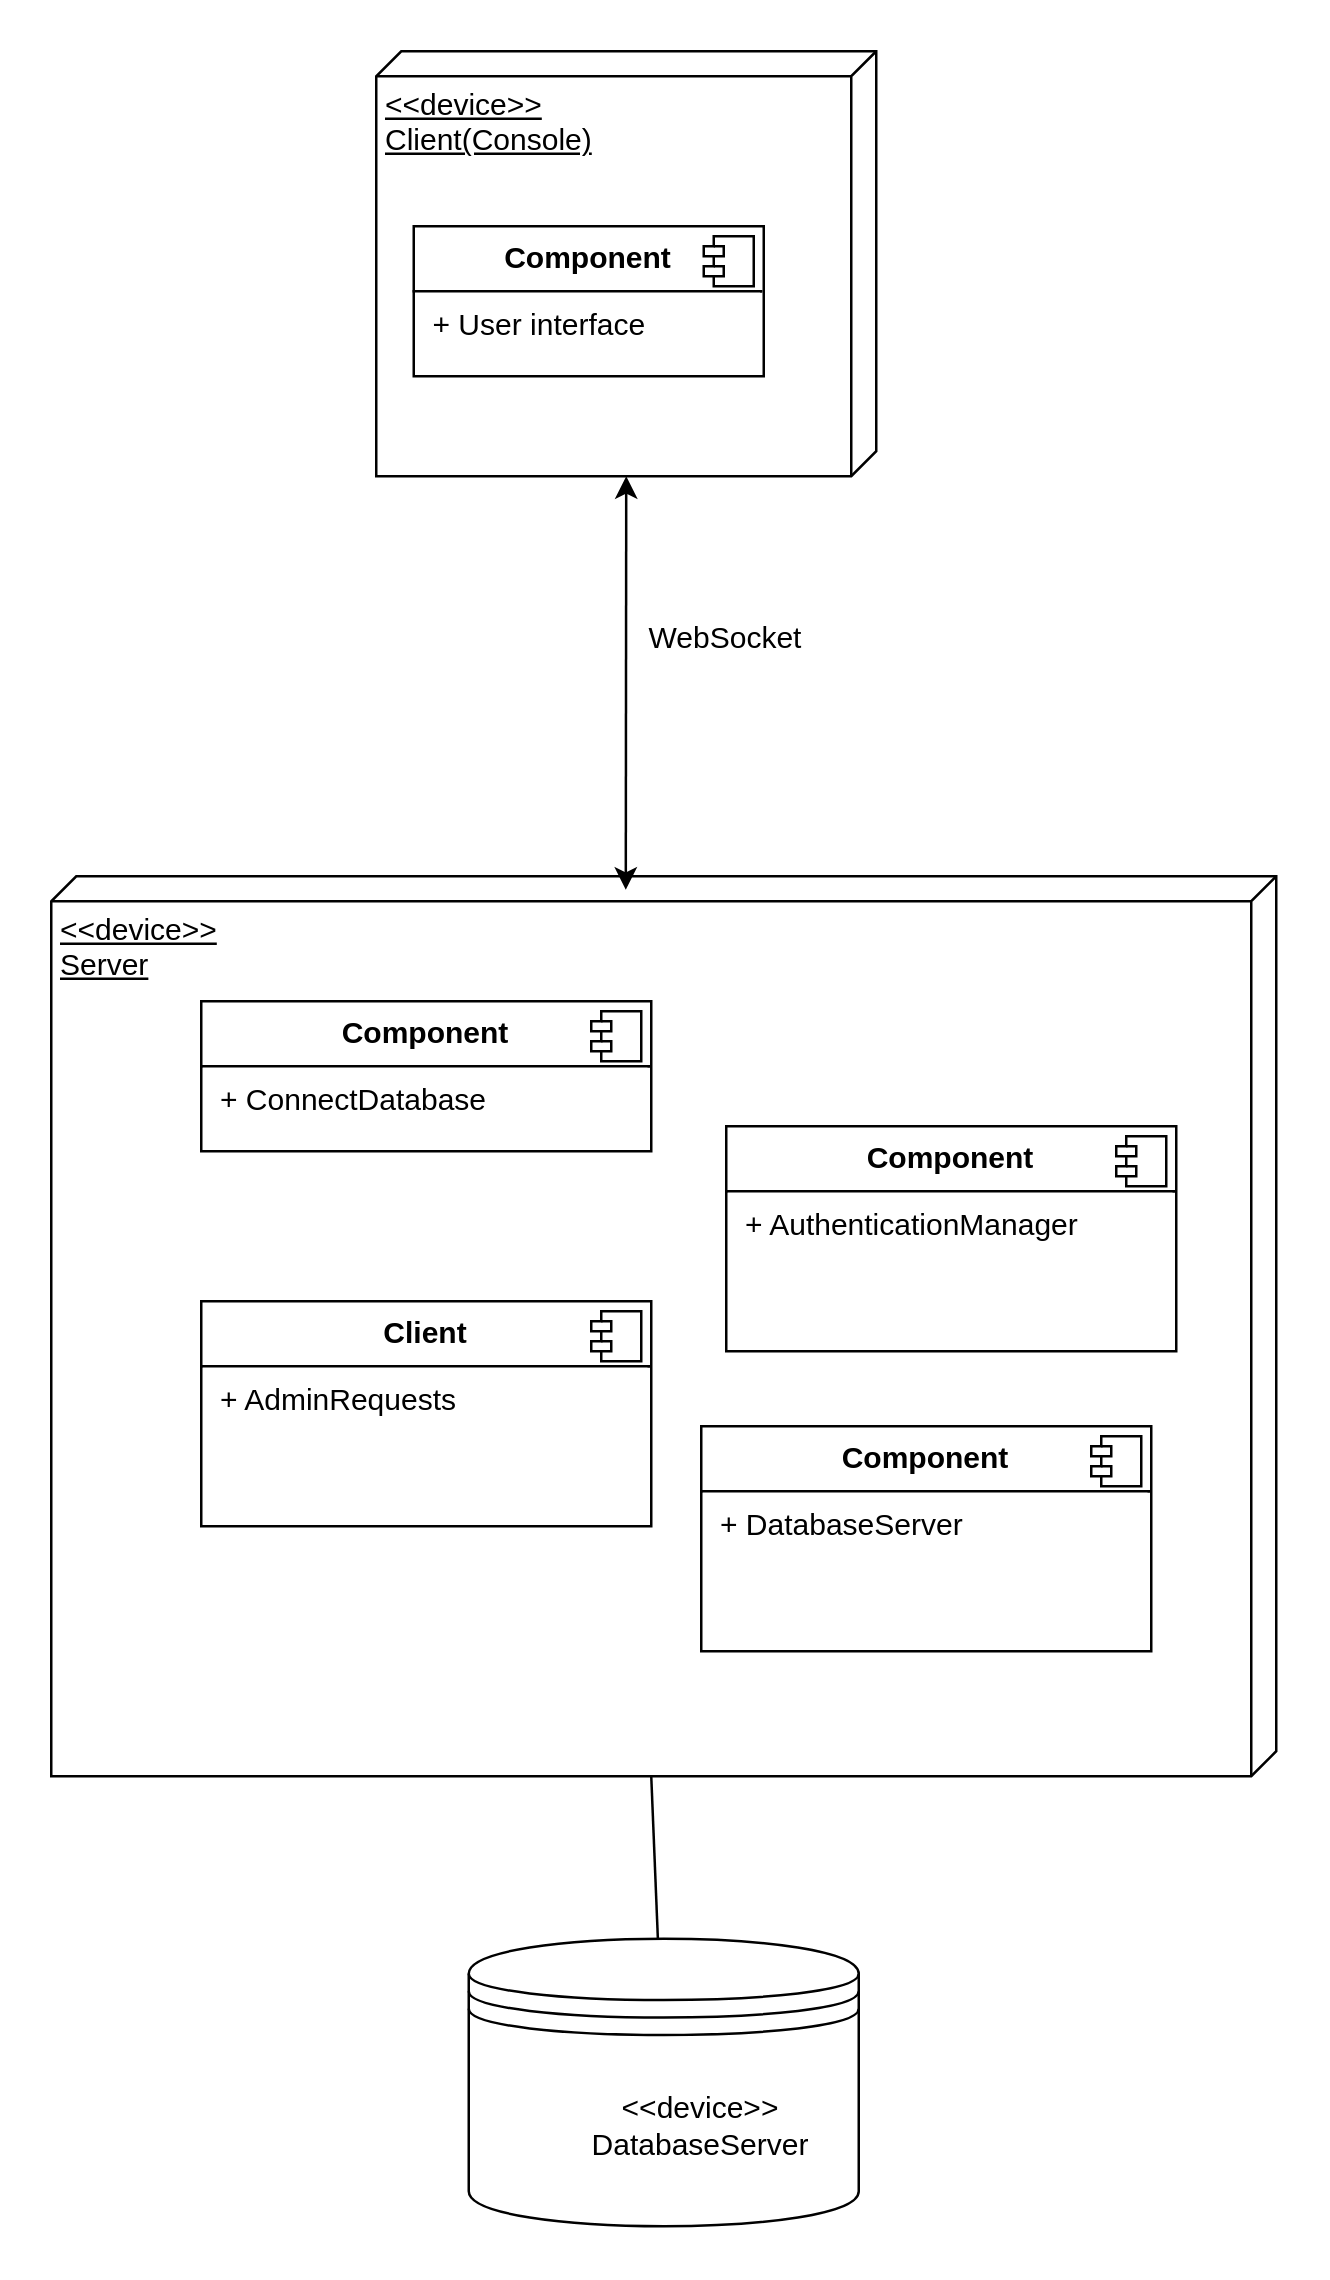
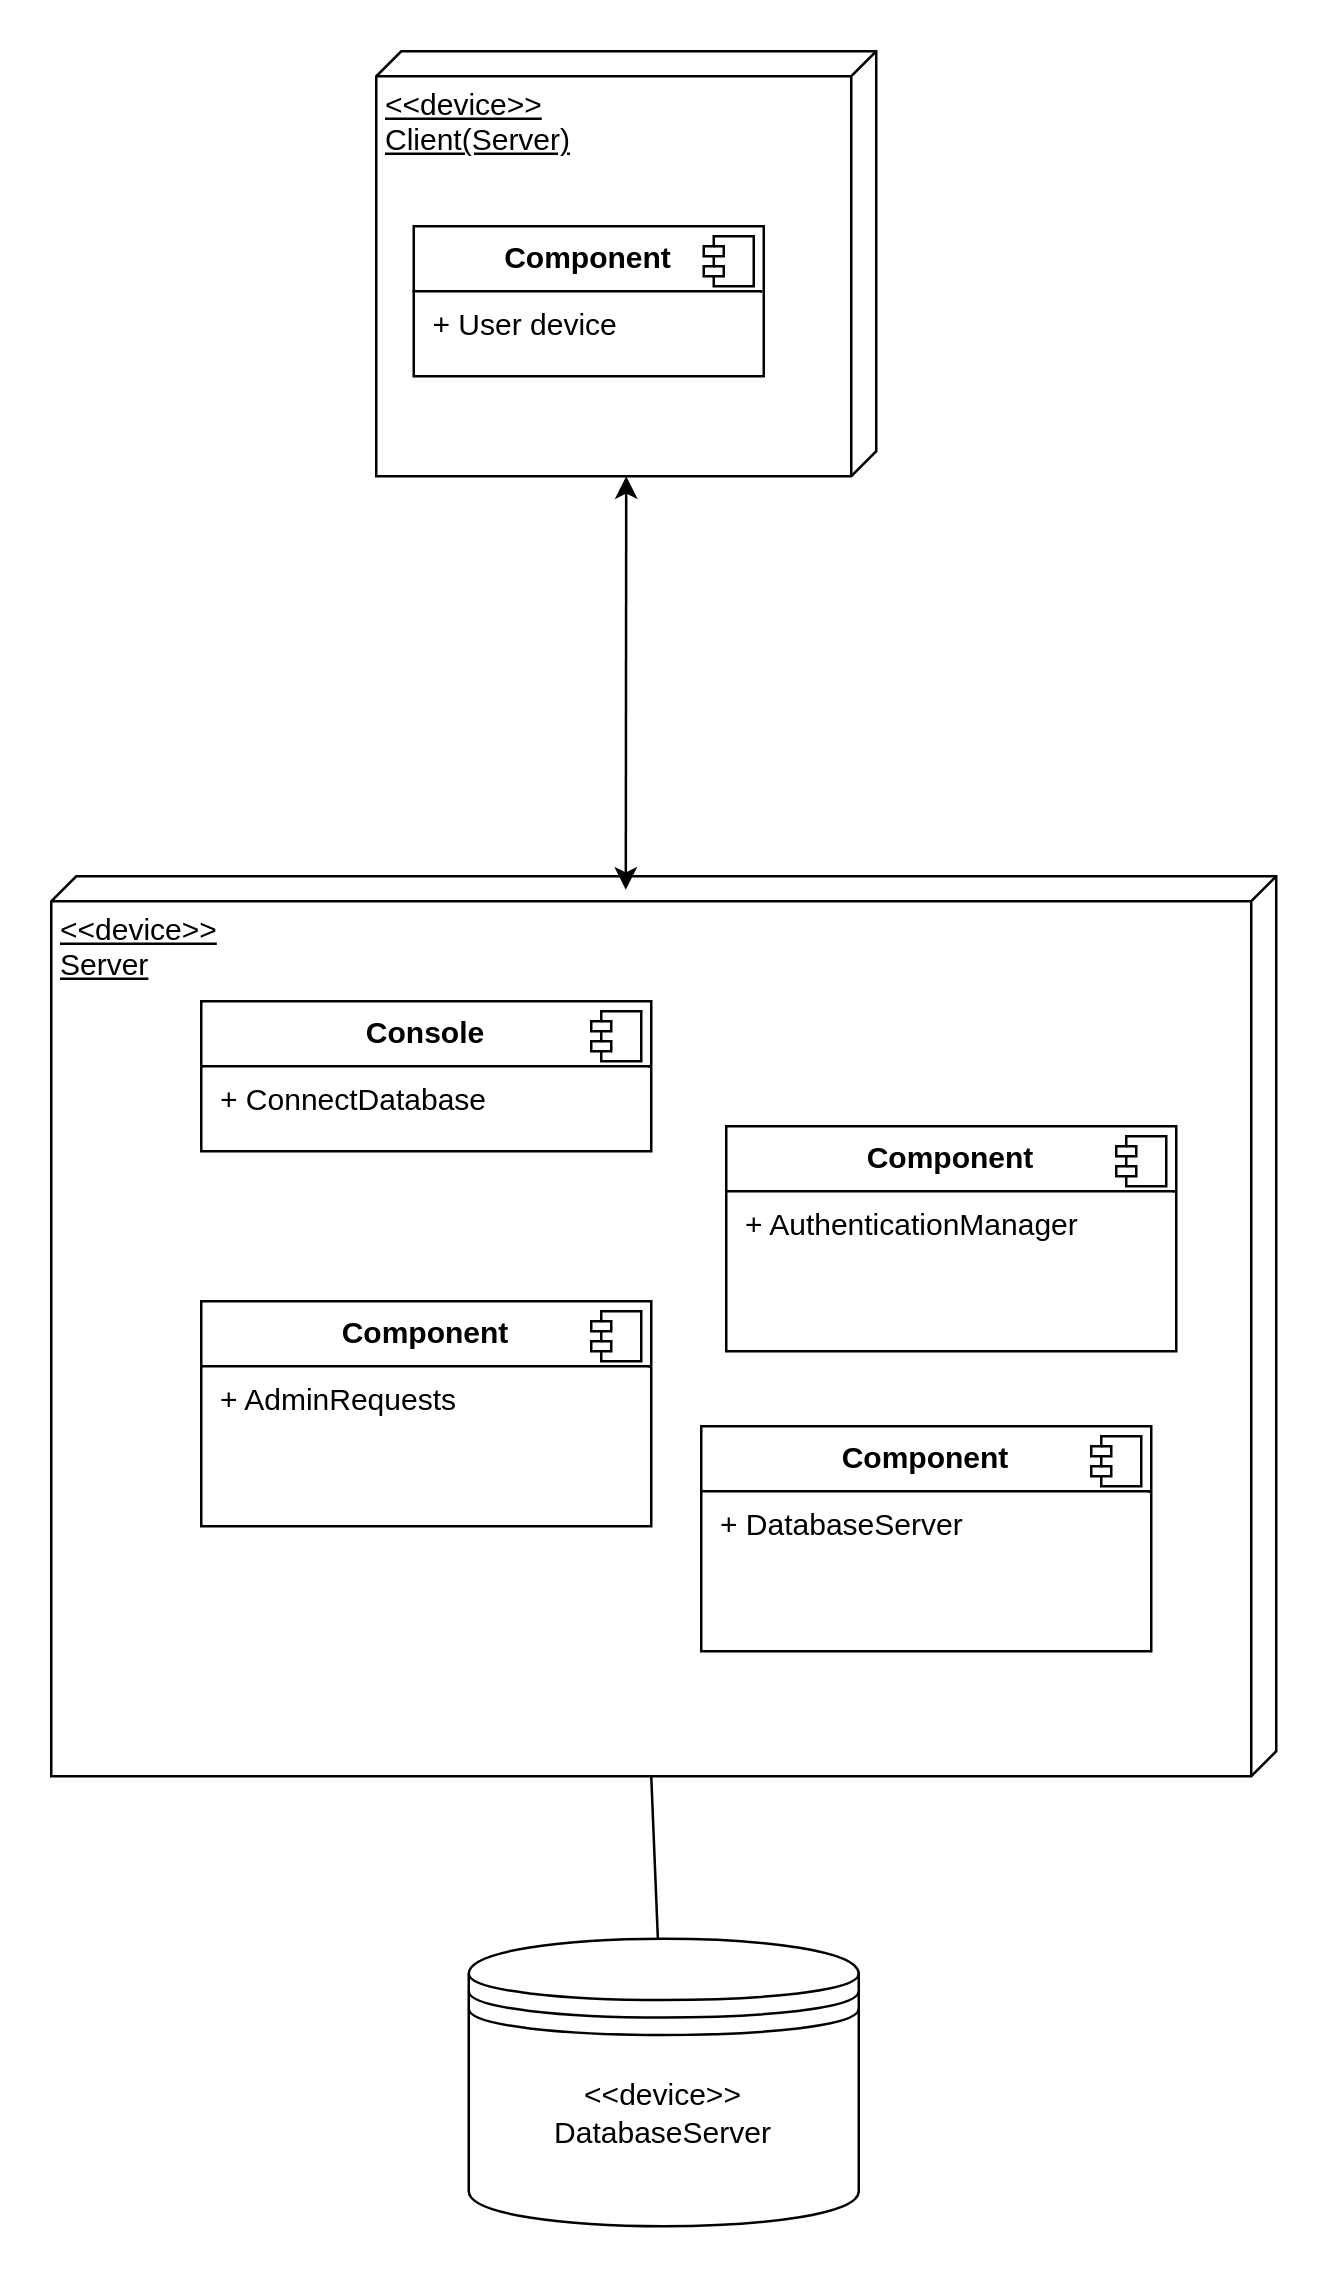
(501, 125) -> (496, 125)
(536, 226) -> (511, 226)
(726, 639) -> none
(340, 1001) -> (340, 1001)
(319, 1301) -> (319, 1301)
(701, 2126) -> (664, 2114)
